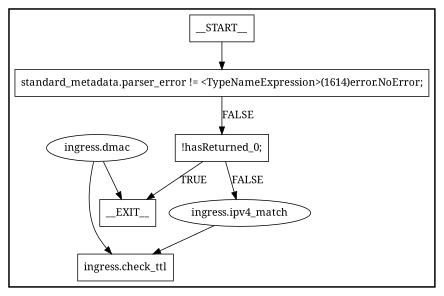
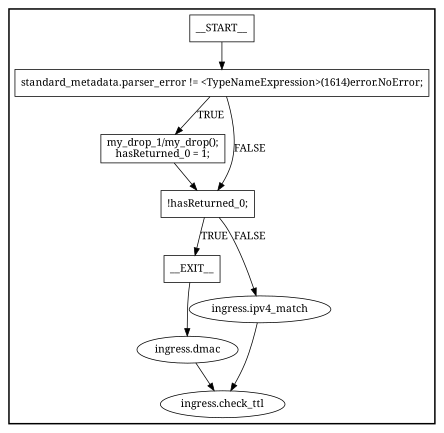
none -> (163, 149)
(111, 177) -> (188, 305)
(126, 268) -> (223, 404)
